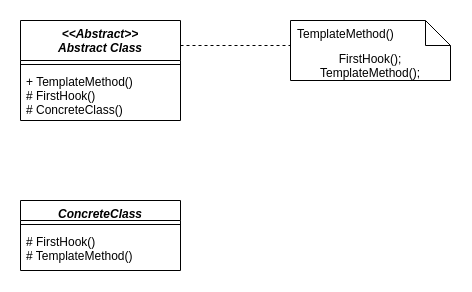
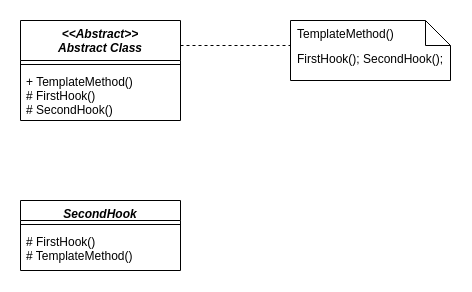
(371, 67) -> (371, 67)
(83, 82) -> (83, 82)
(100, 214) -> (100, 214)
